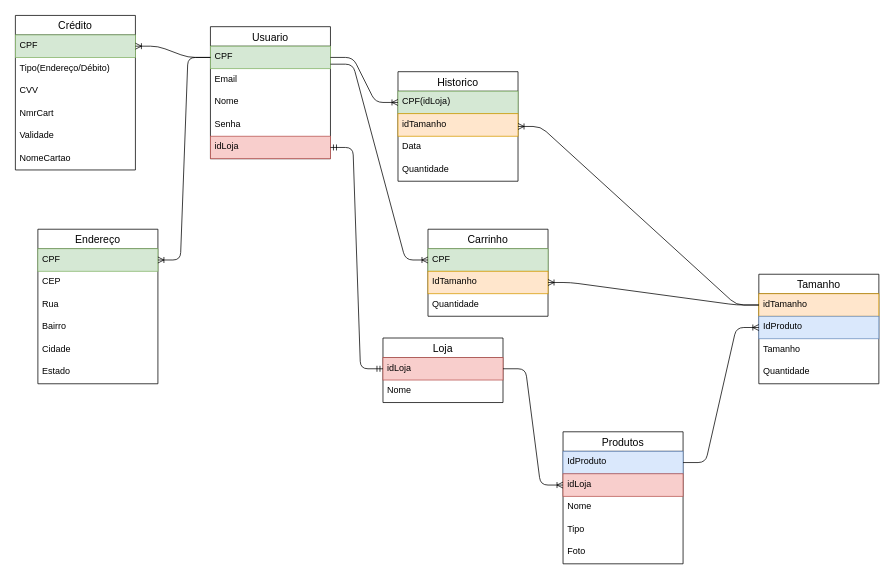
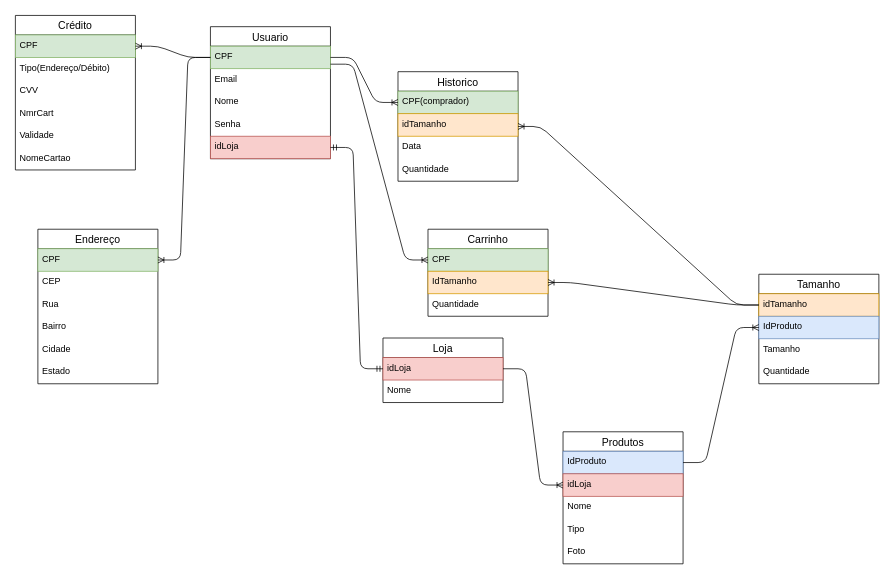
(429, 101) -> (437, 101)
